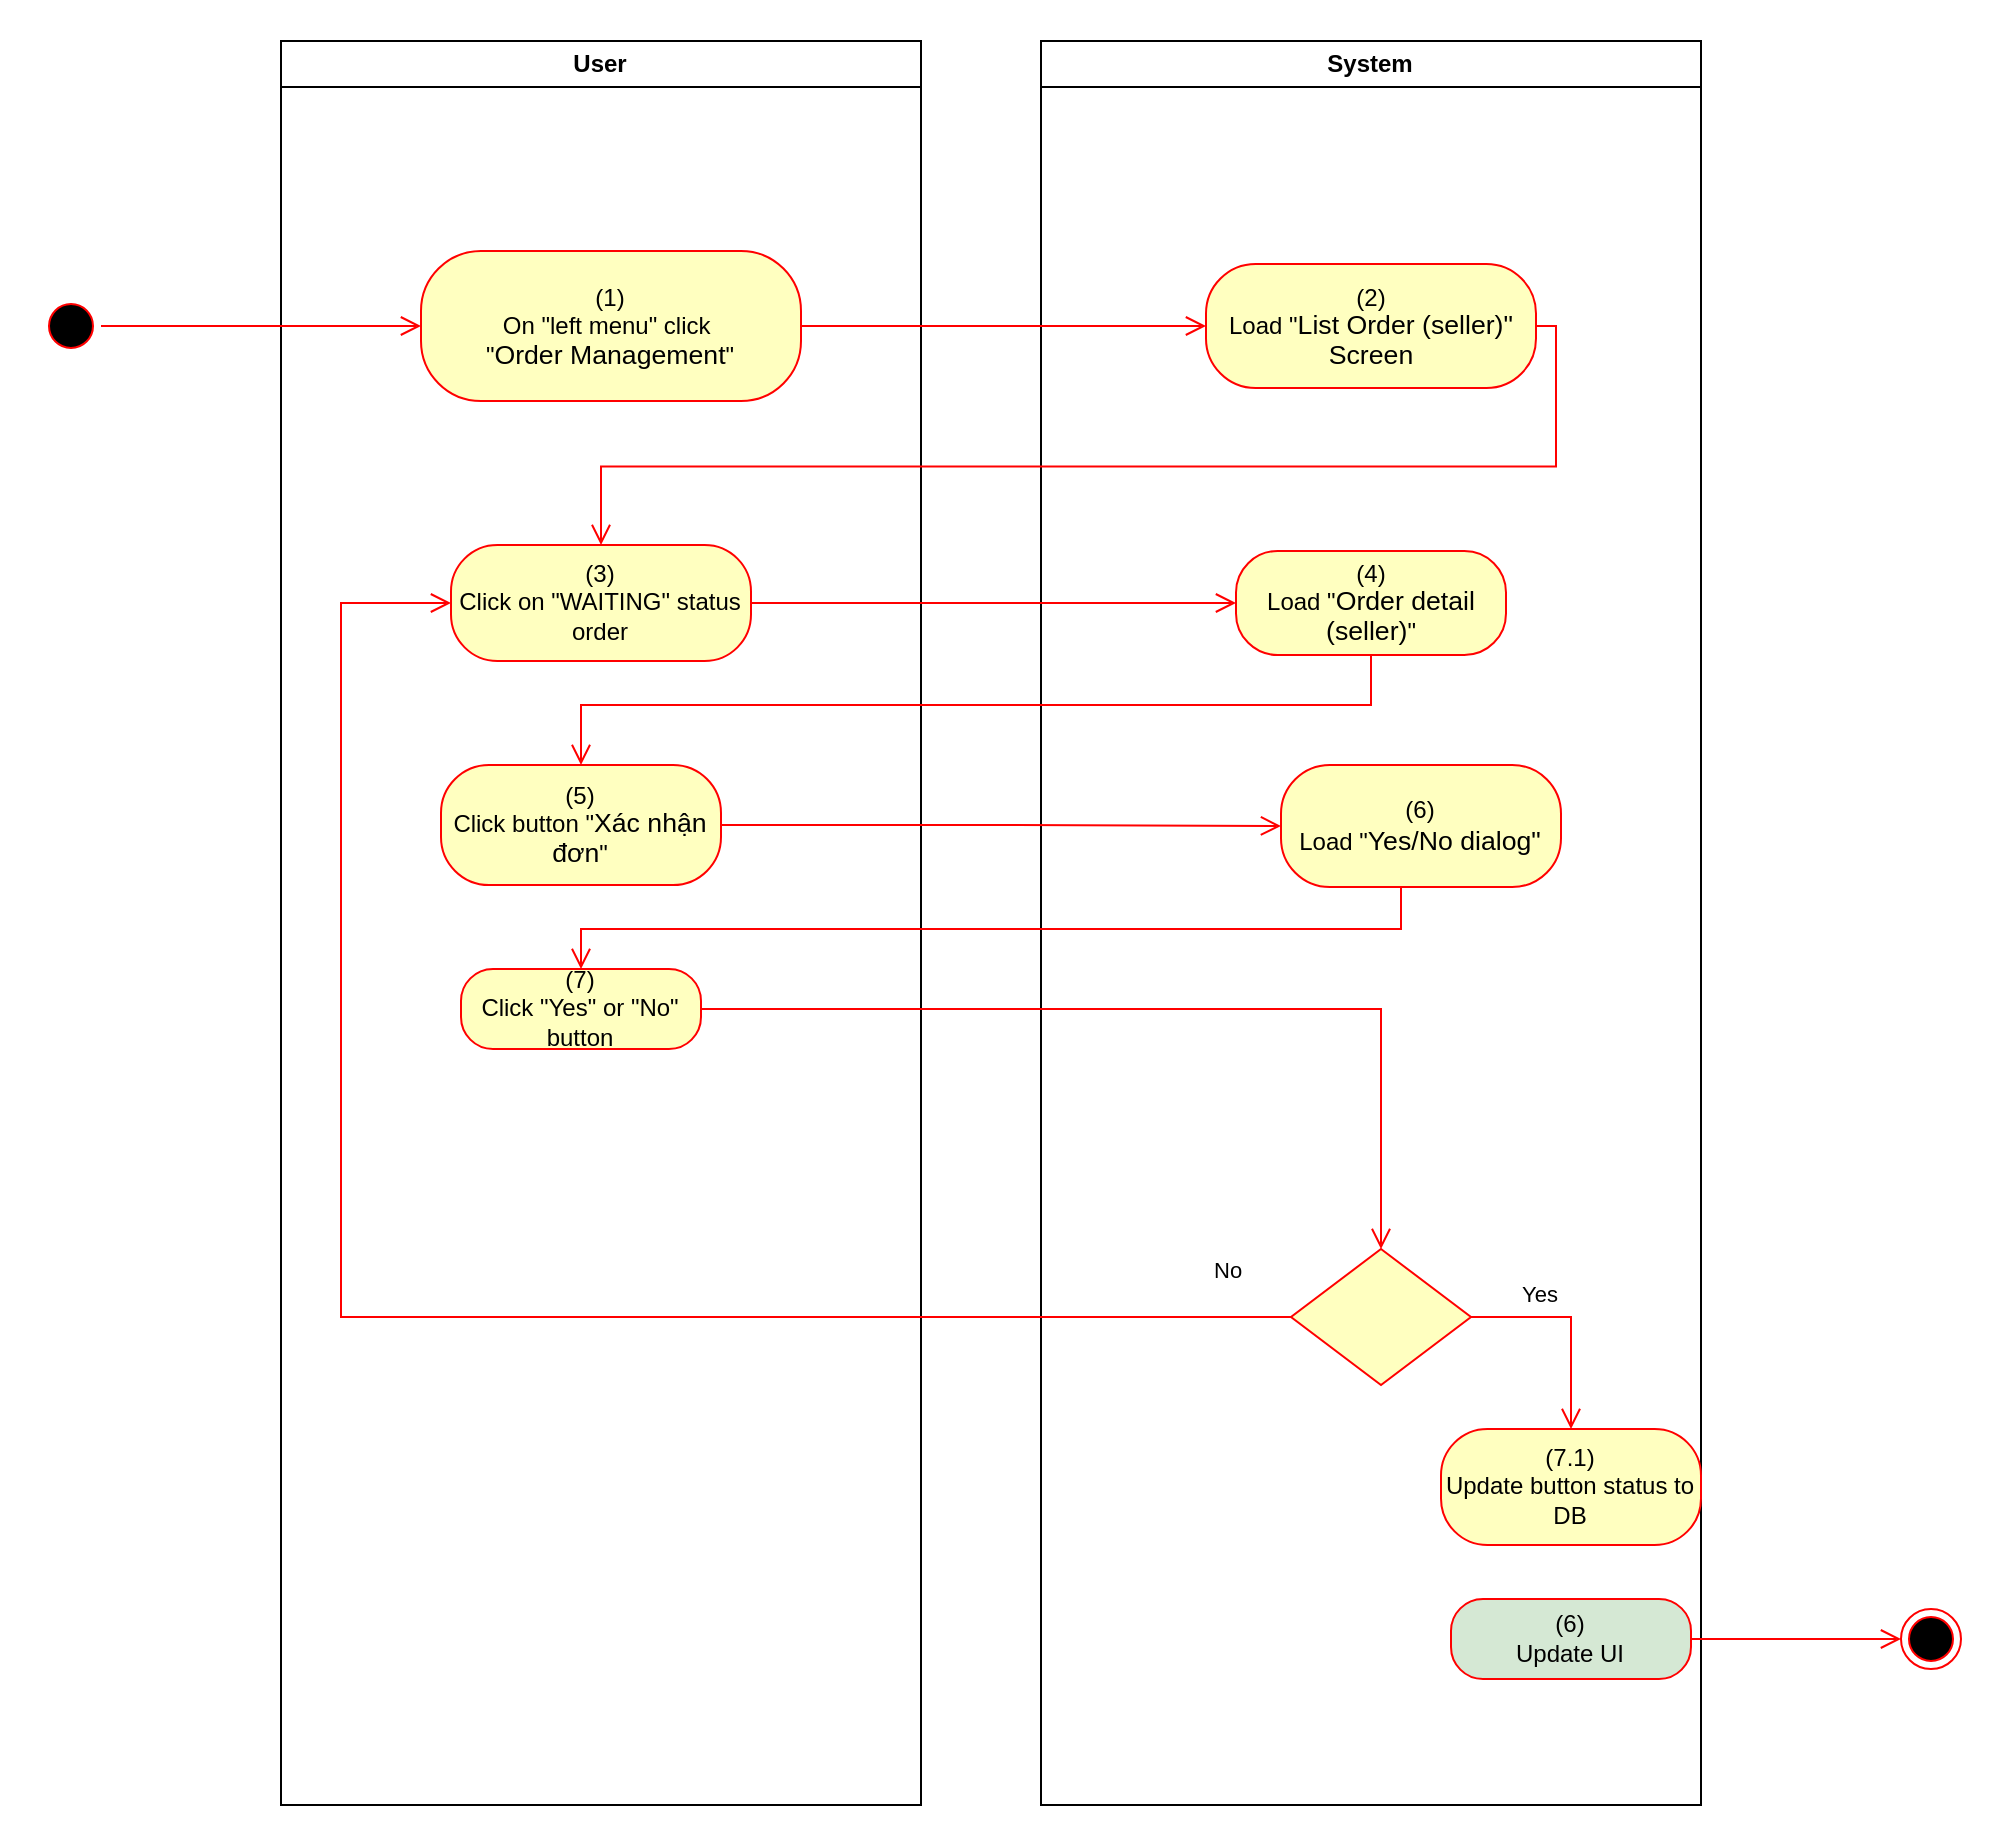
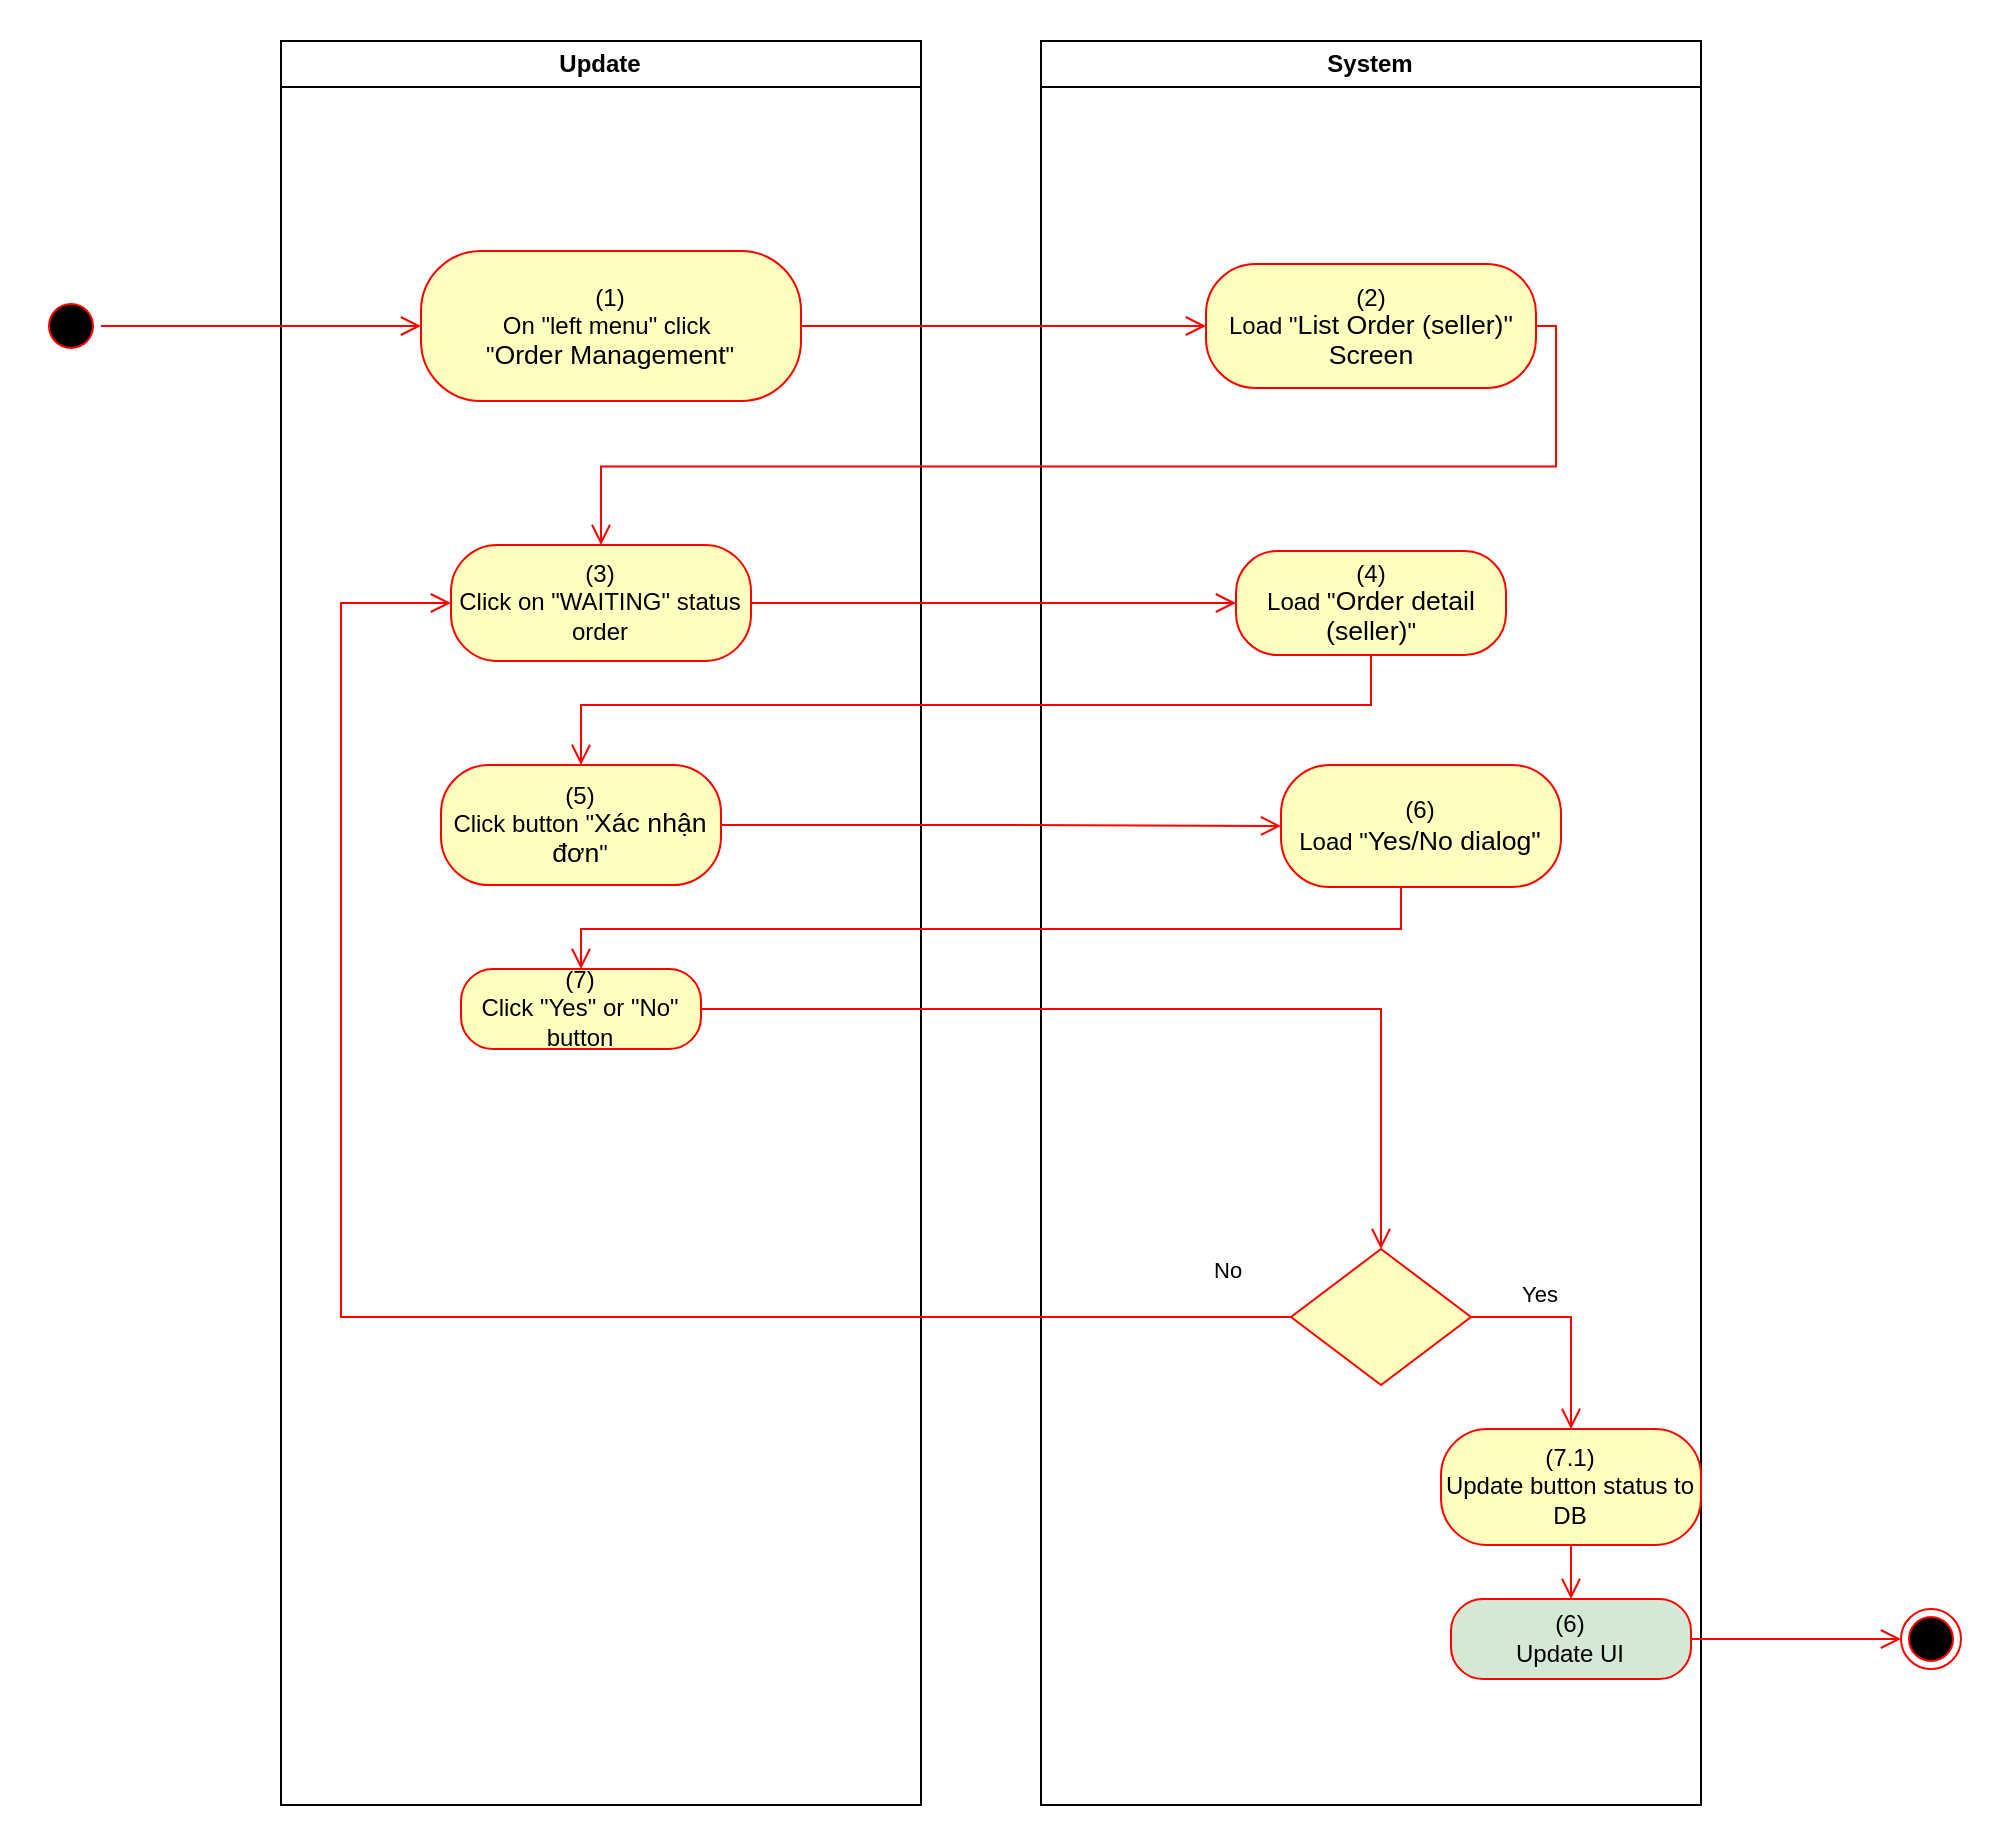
(601, 65) -> (601, 65)
none -> (1571, 1569)
